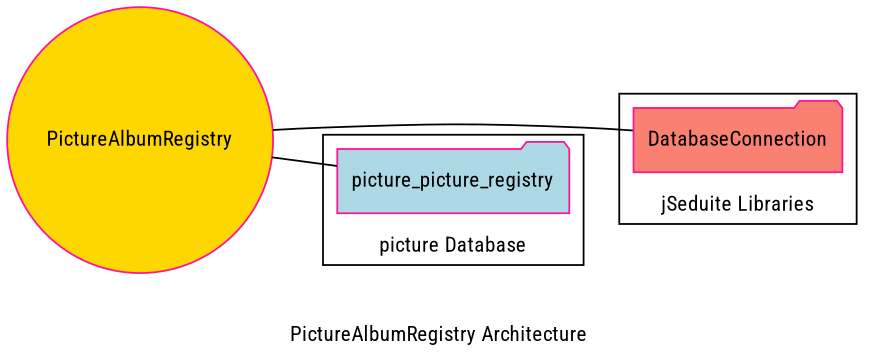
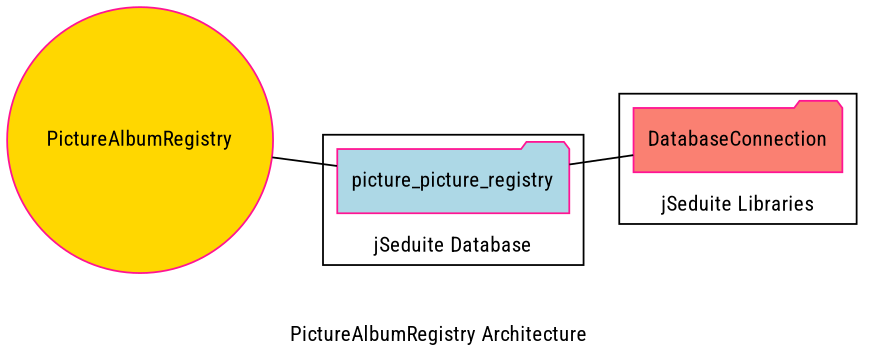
(453, 124) -> (601, 160)
(453, 246) -> (453, 246)
